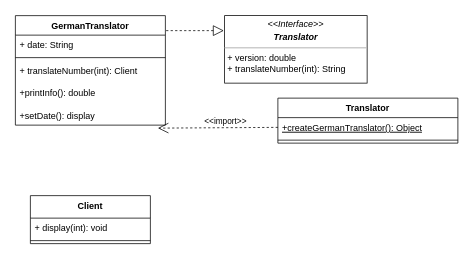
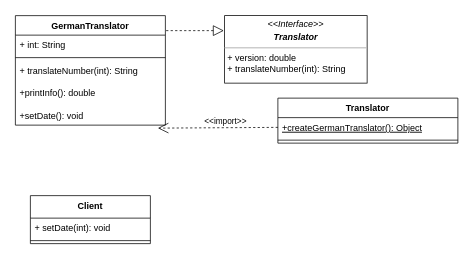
(50, 45) -> (46, 45)
(87, 71) -> (88, 71)
(63, 116) -> (56, 116)
(77, 228) -> (79, 228)
